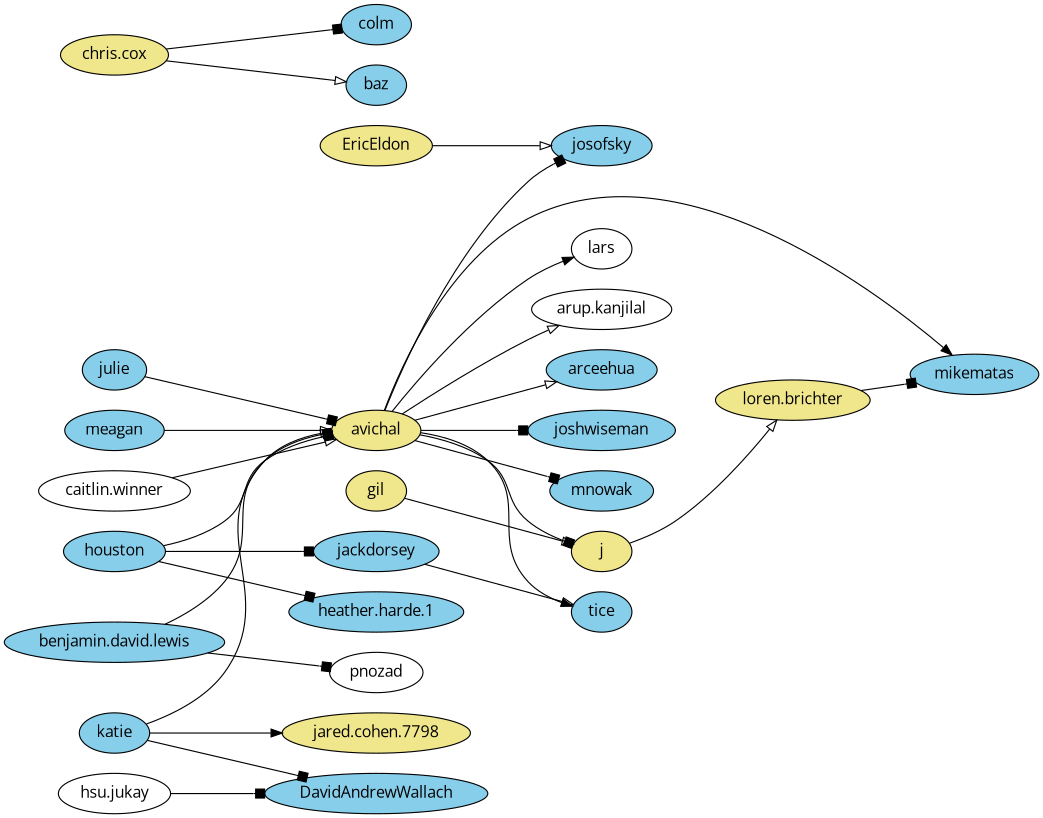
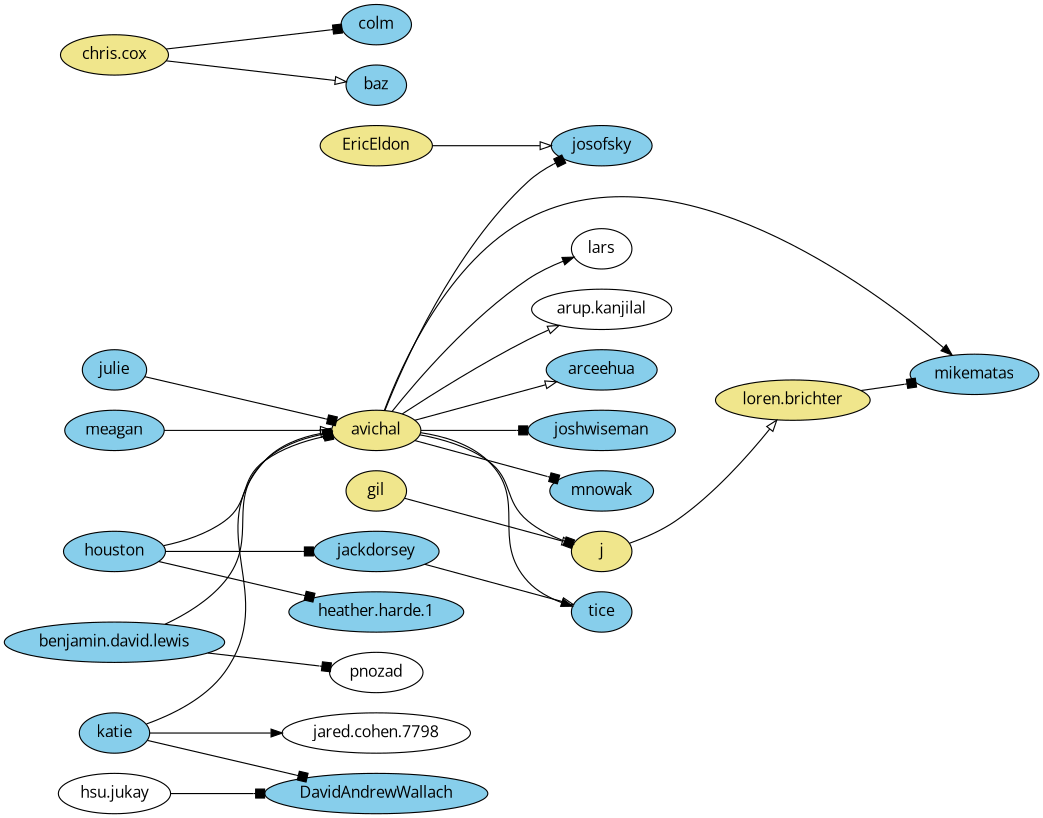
(114, 491) -> none
(376, 733) -> (376, 733)
